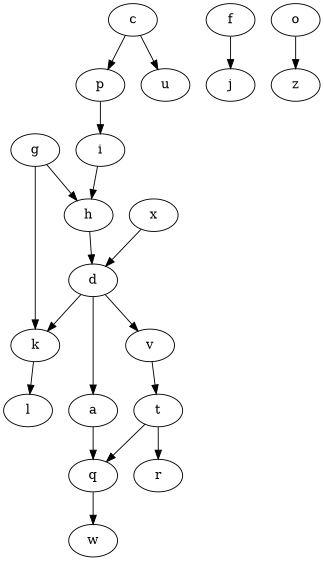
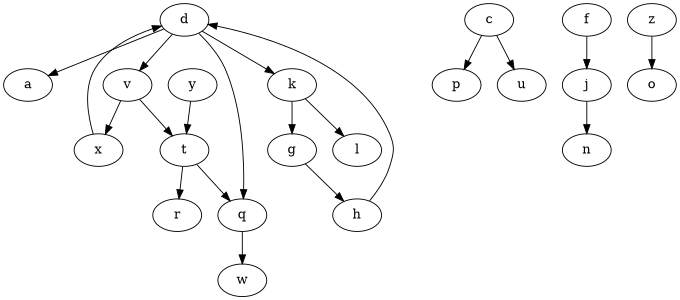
(296, 48) -> (652, 48)
none -> (193, 85)
none -> (115, 113)
(100, 150) -> none
none -> (587, 150)
(35, 243) -> (292, 113)
(93, 439) -> (237, 106)
